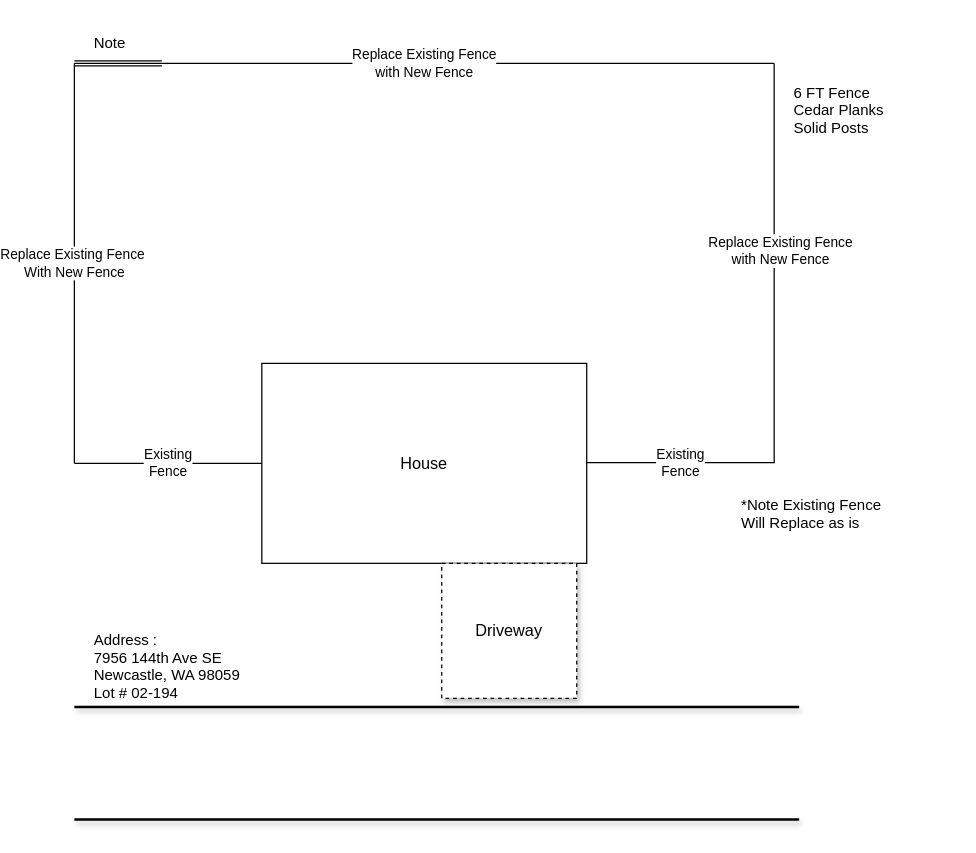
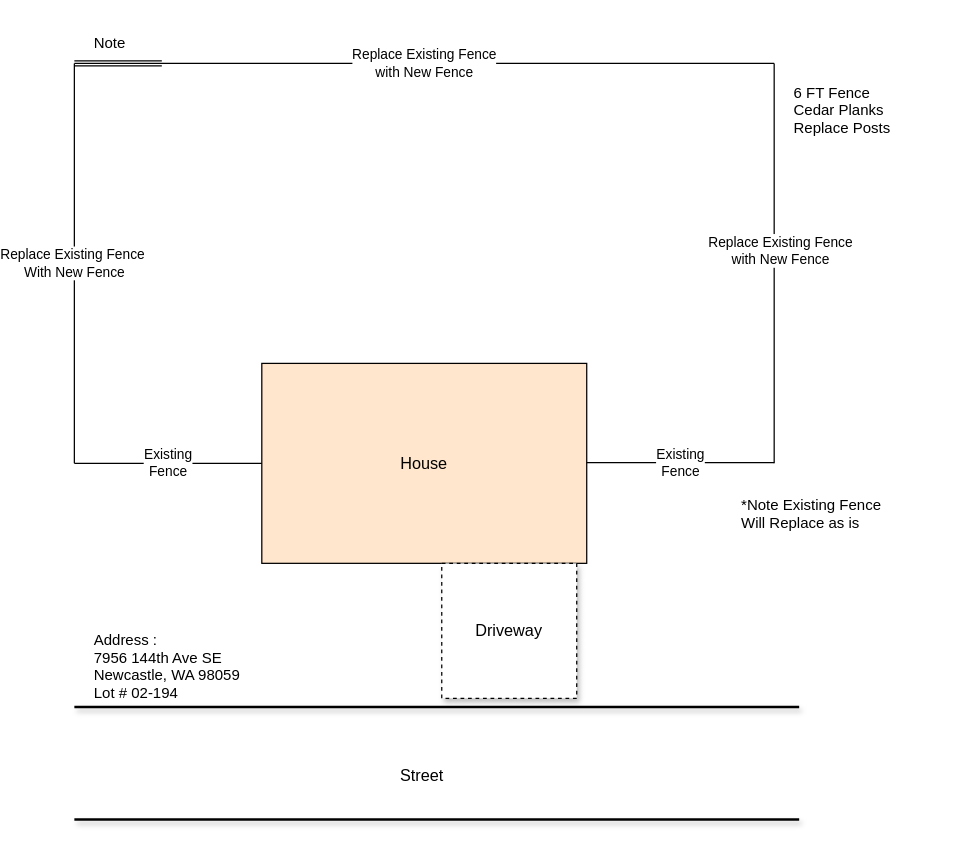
(832, 93) -> (832, 93)
(424, 463) -> (424, 463)
none -> (424, 771)
